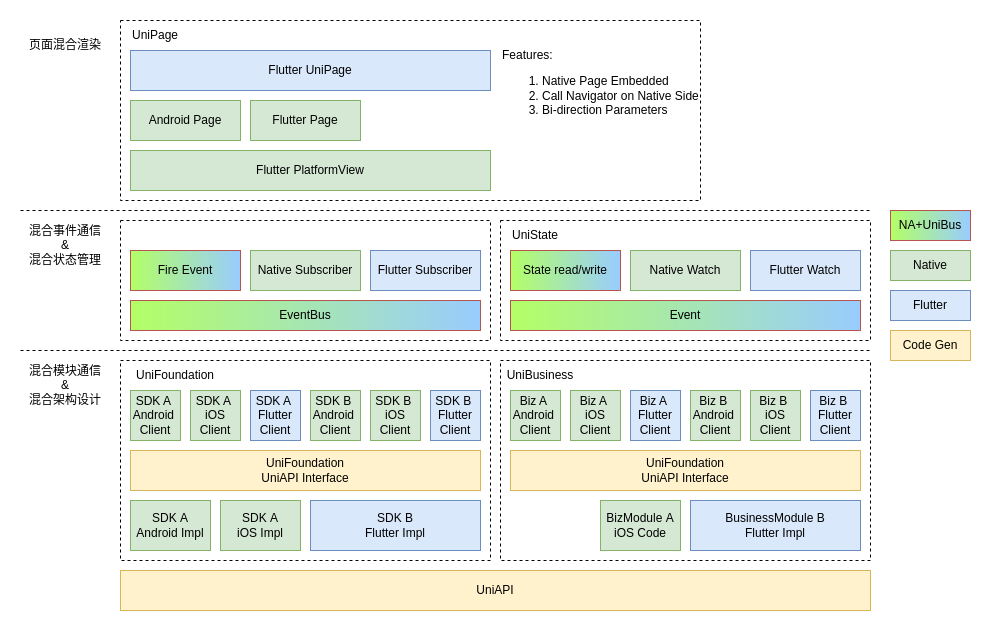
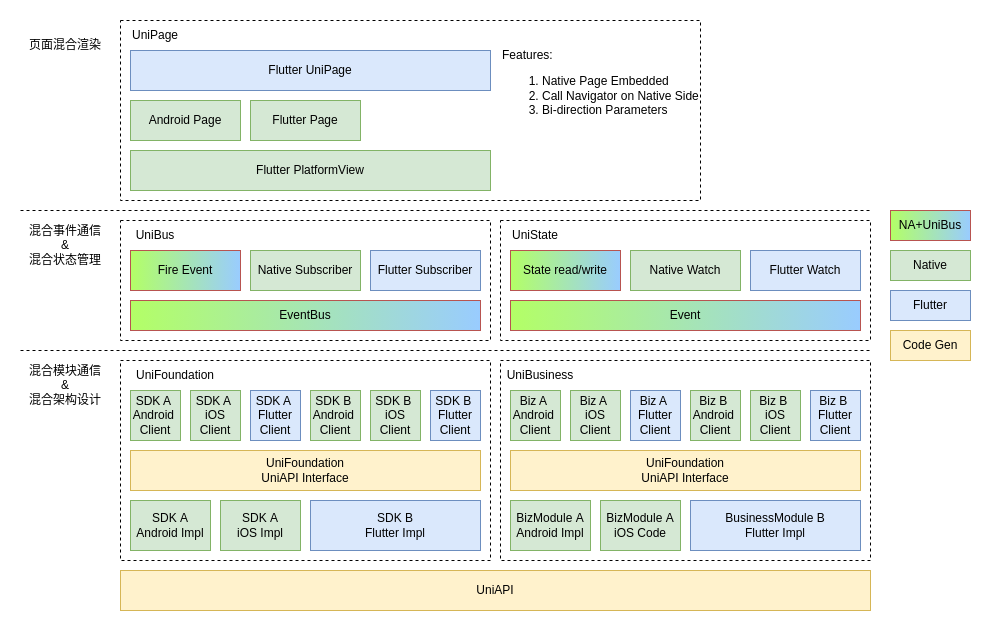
none -> (156, 236)
none -> (551, 526)
